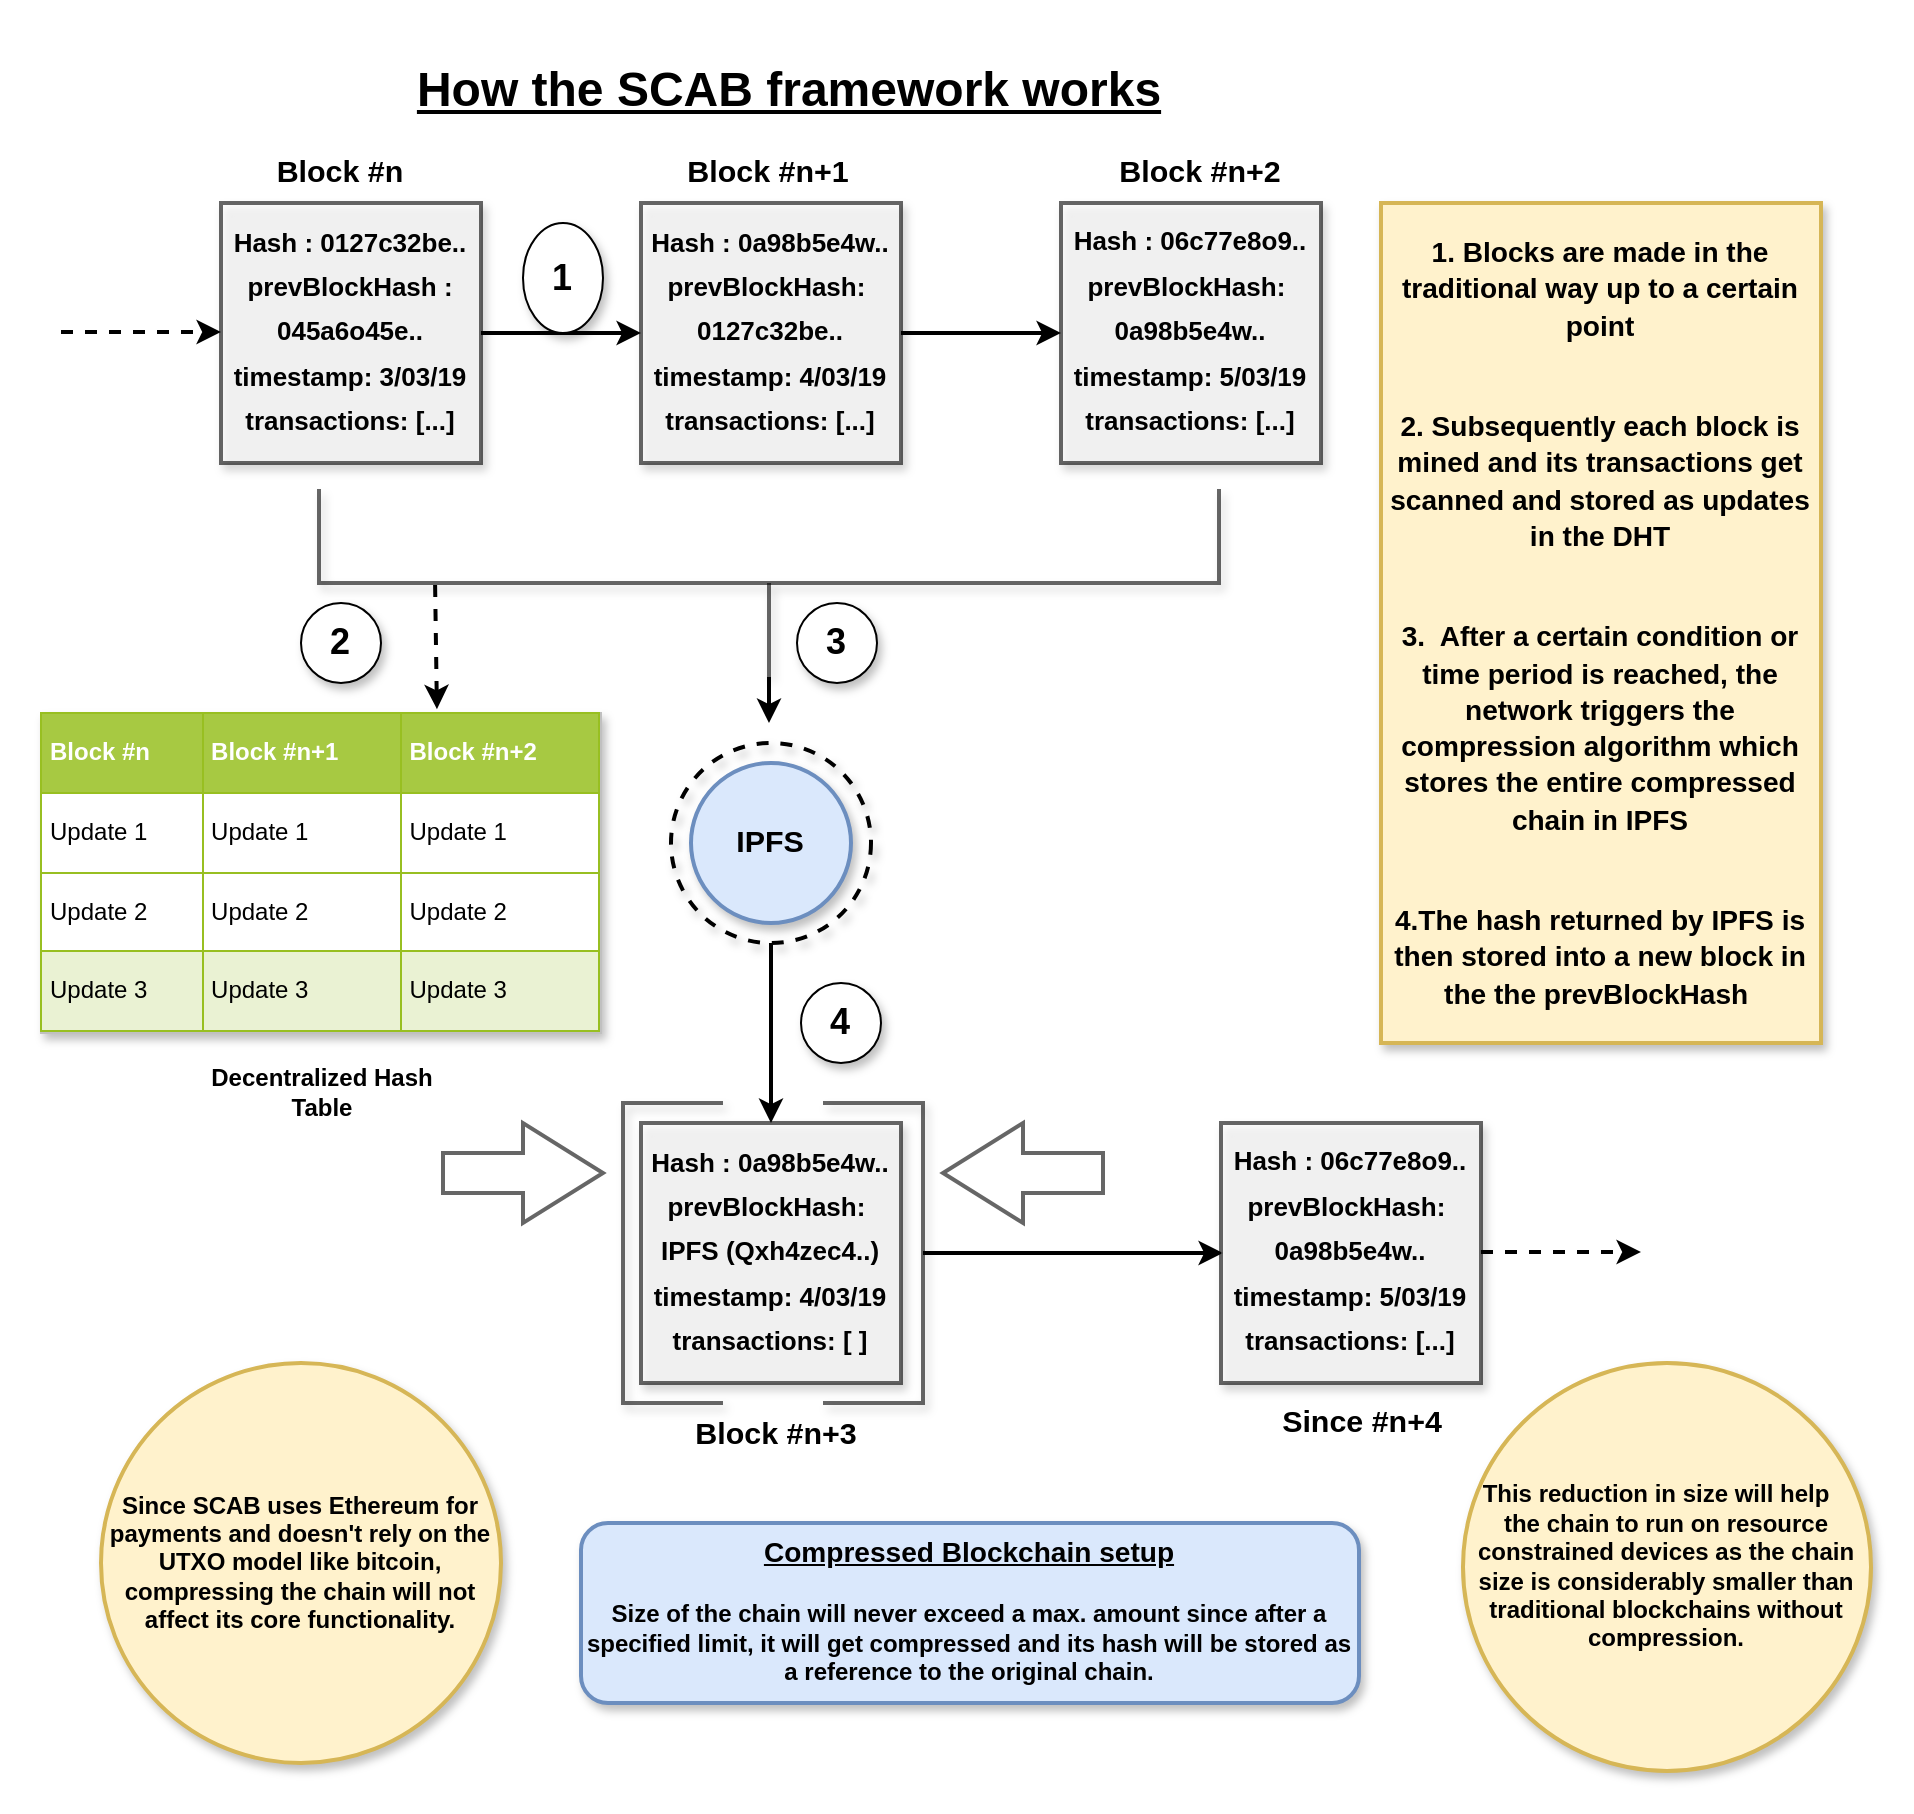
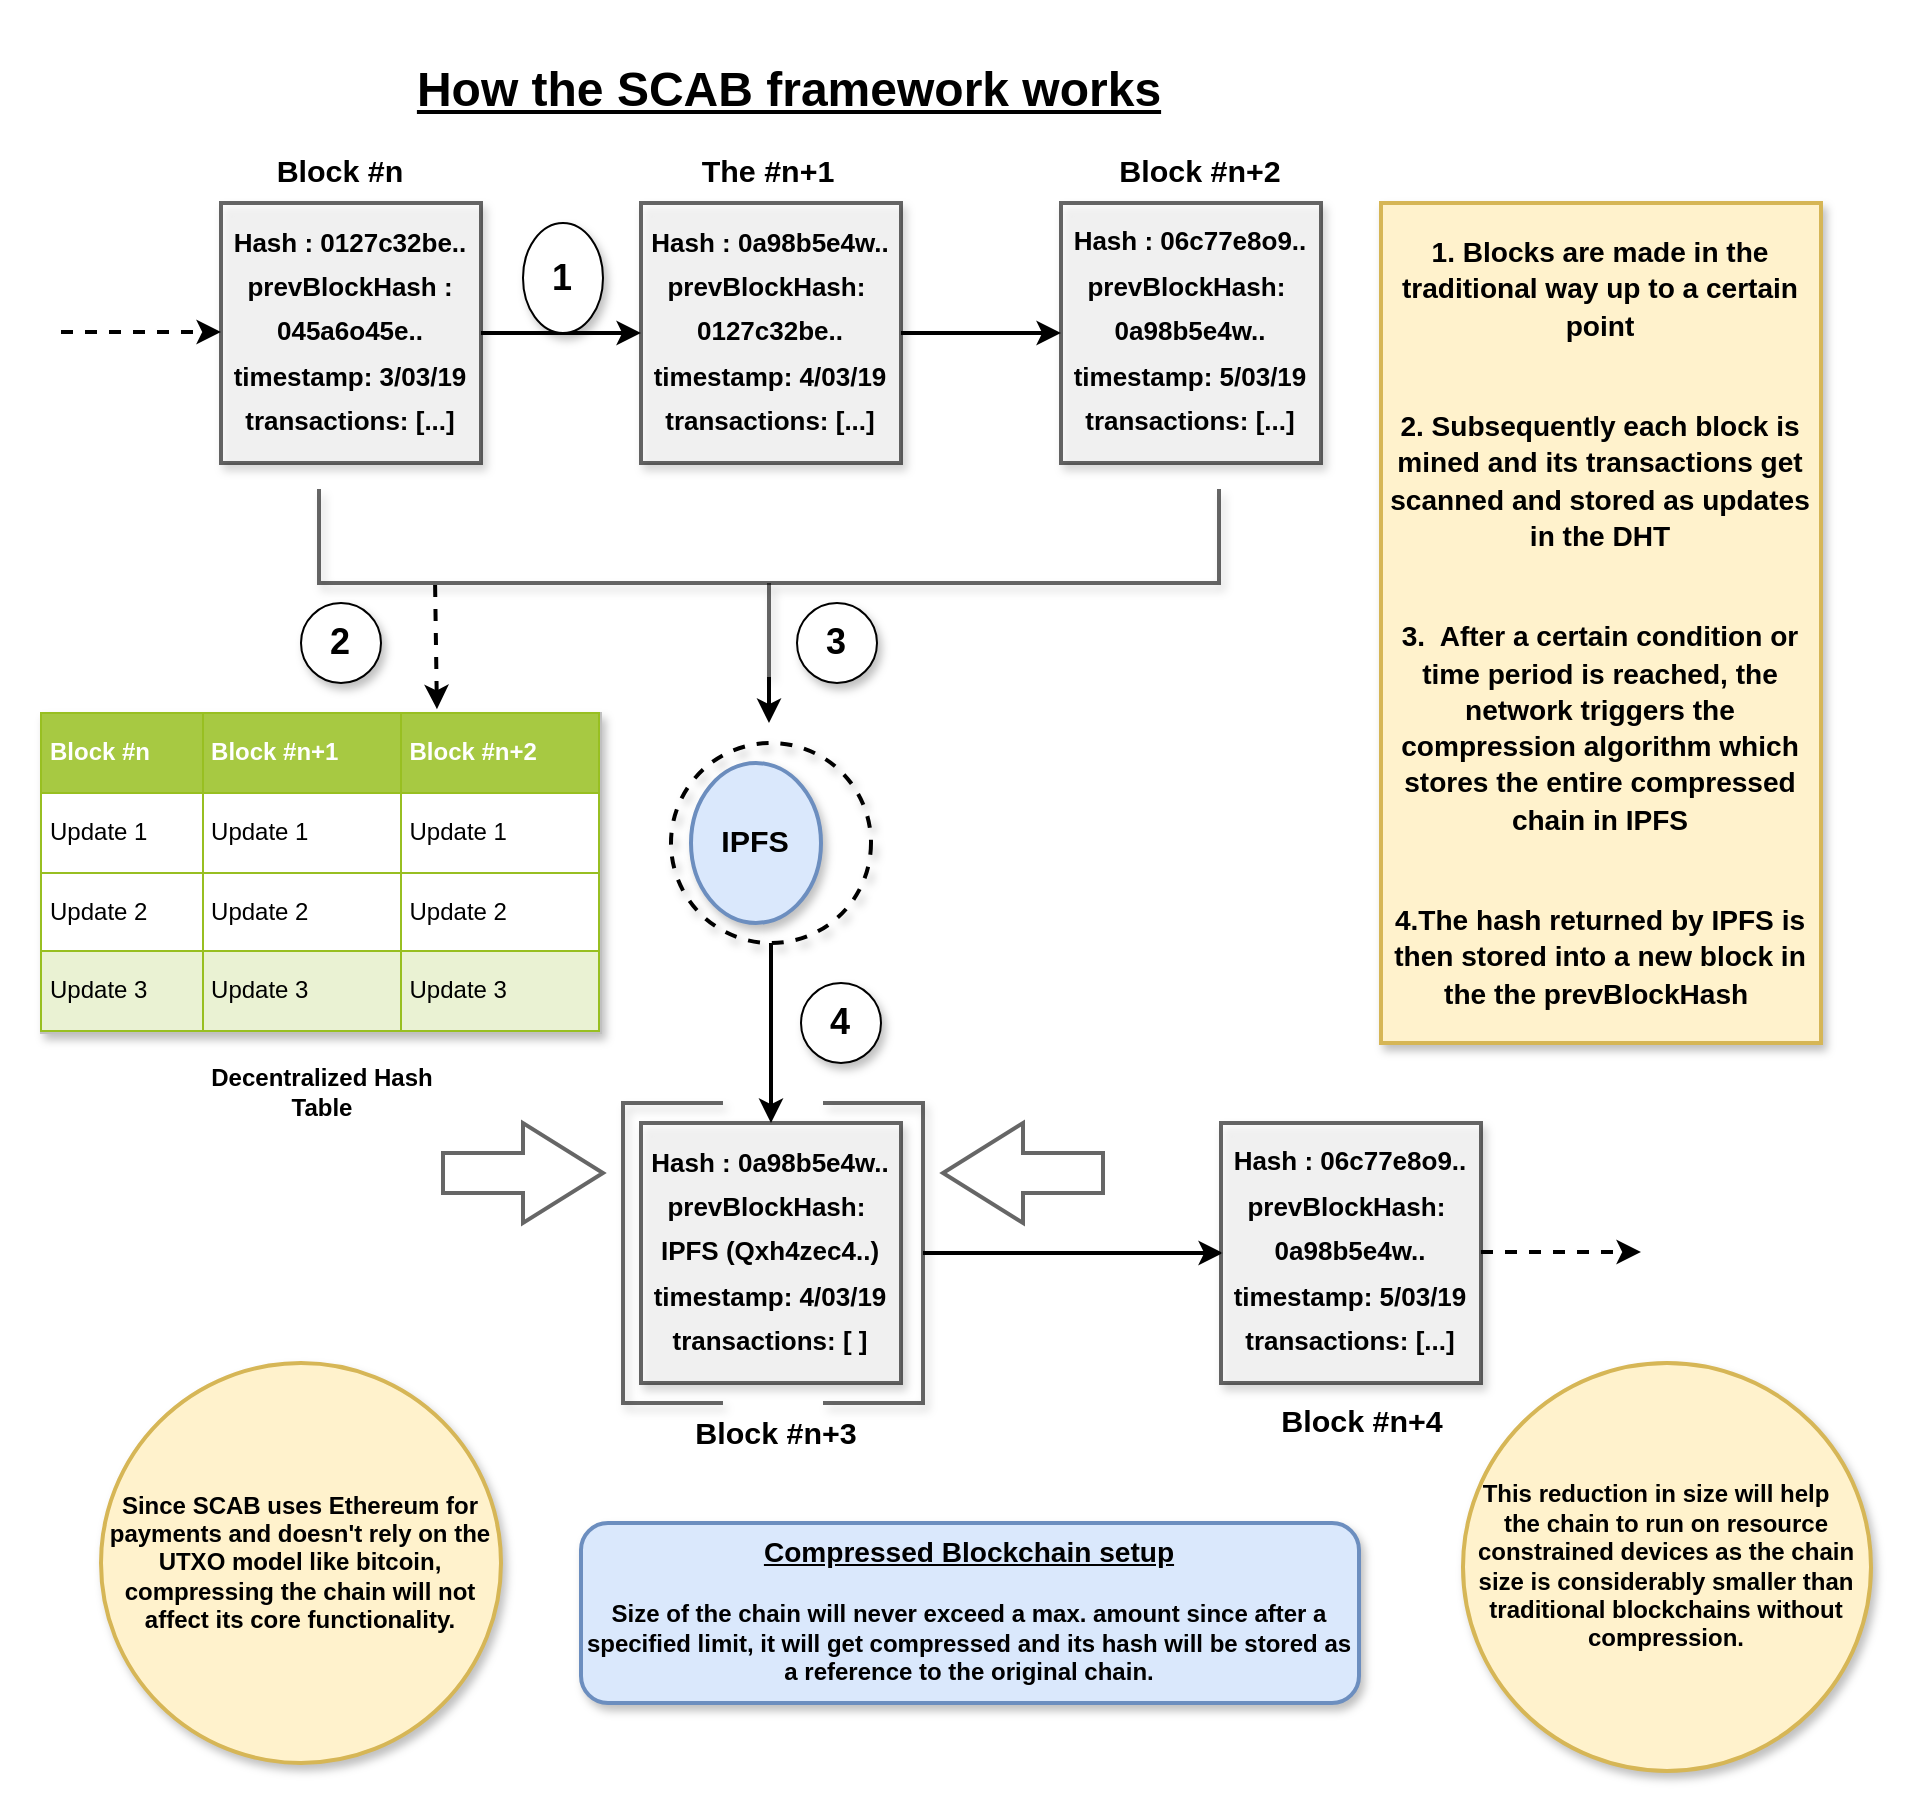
(769, 173) -> (769, 173)
(771, 843) -> (756, 843)
(1363, 1423) -> (1363, 1423)
